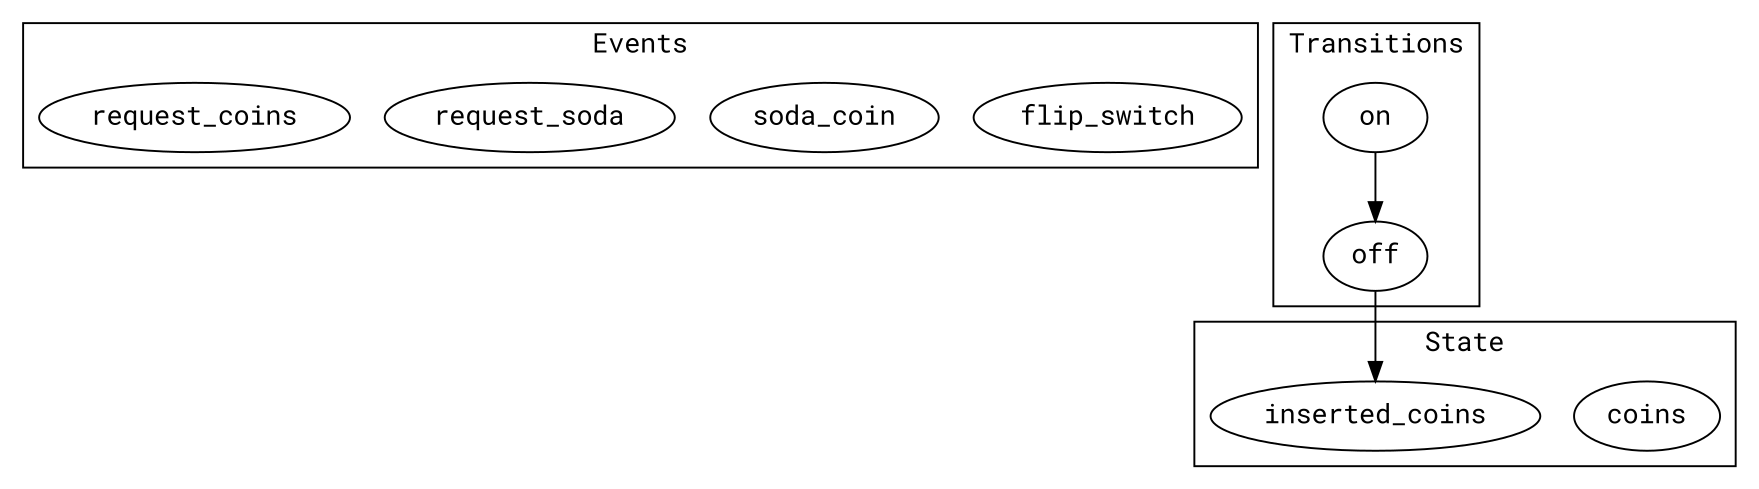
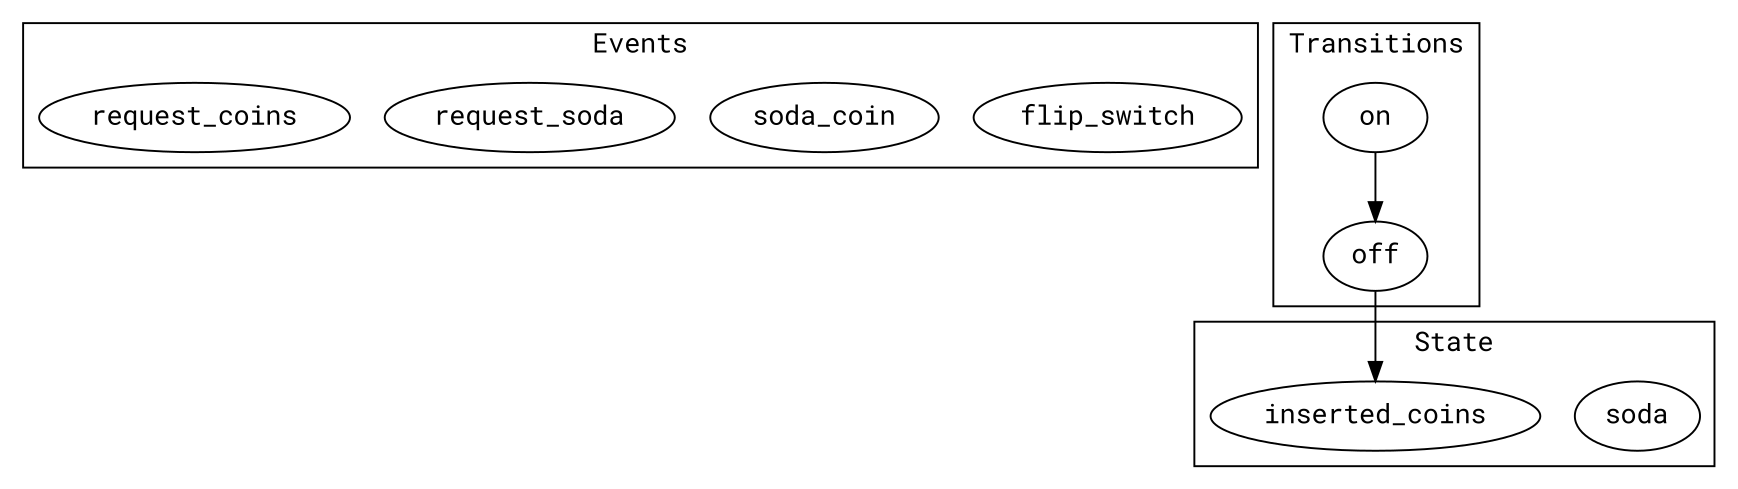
(1647, 416) -> (1637, 416)
